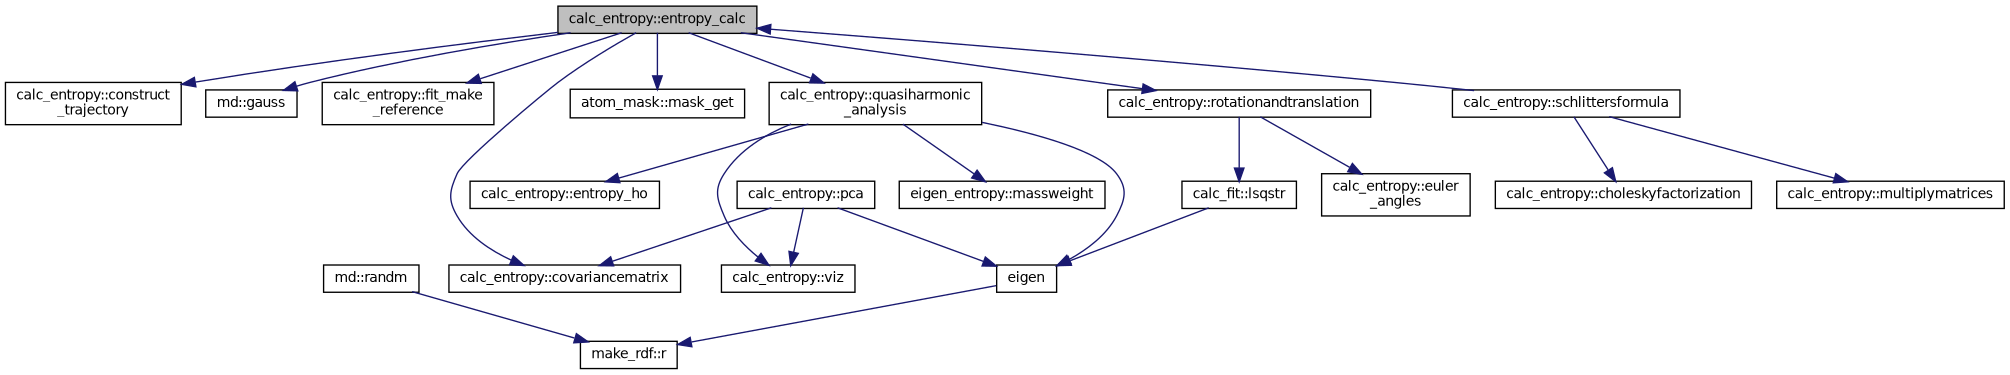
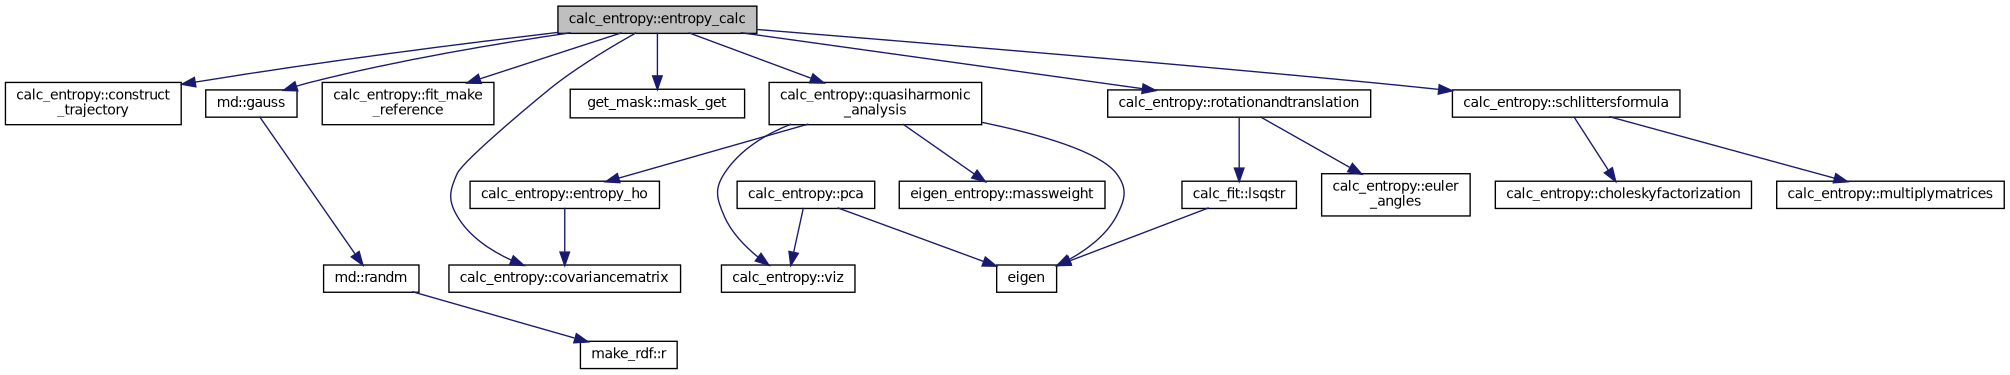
(1123, 58) -> (1098, 58)
(657, 104) -> (657, 104)
none -> (307, 185)
(692, 235) -> (565, 230)
(844, 314) -> none
